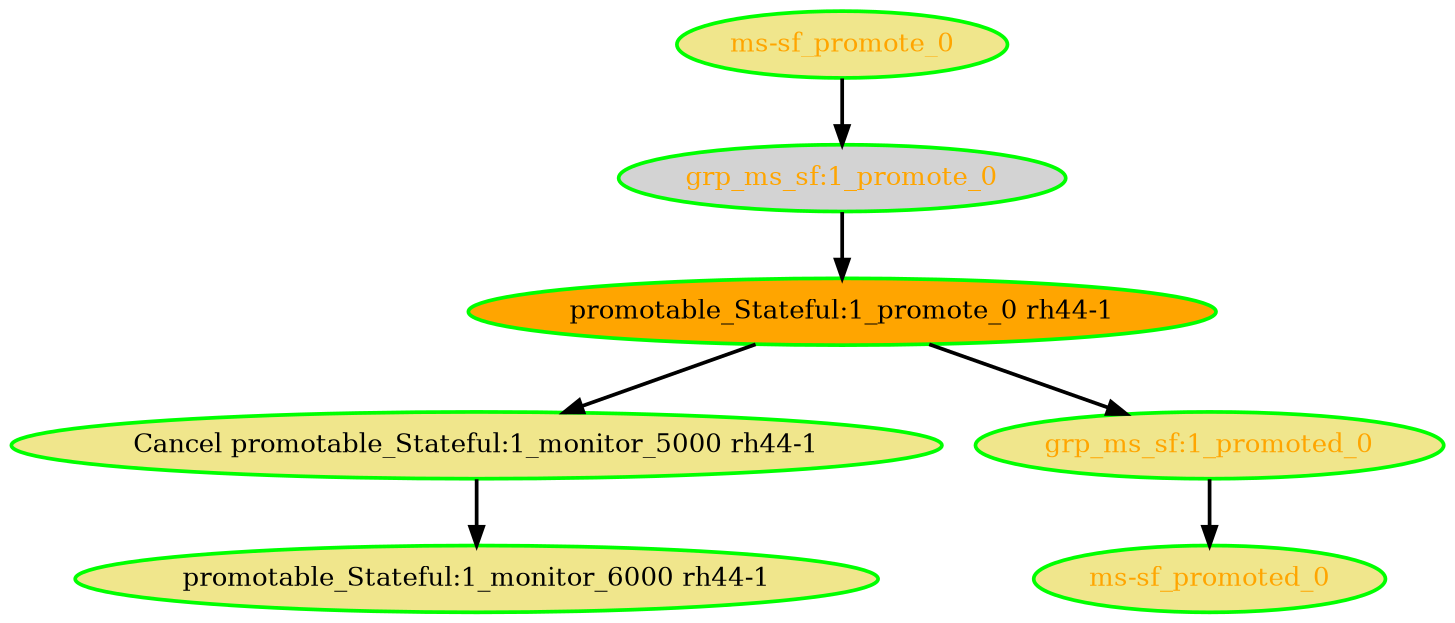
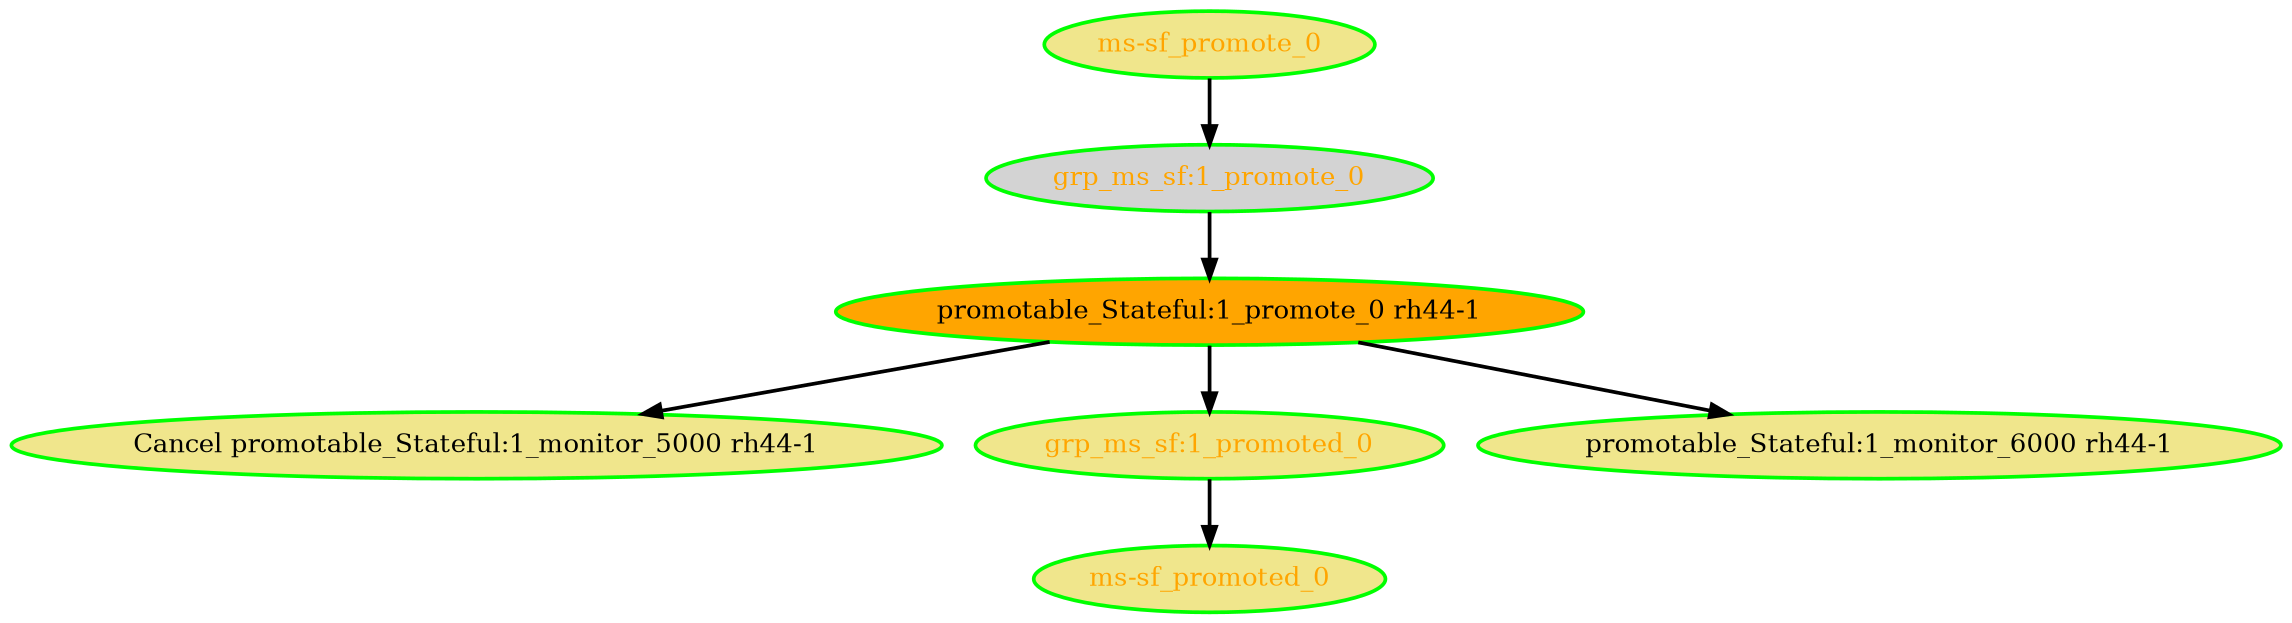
(477, 503) -> (1534, 377)
